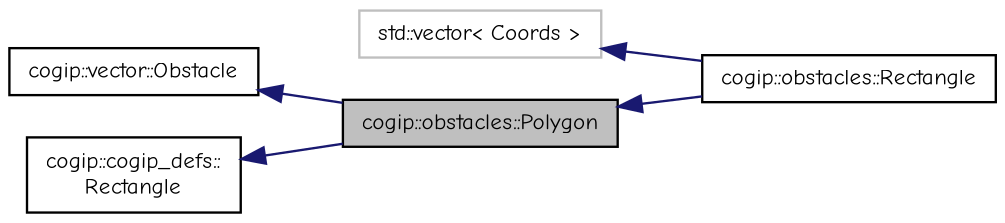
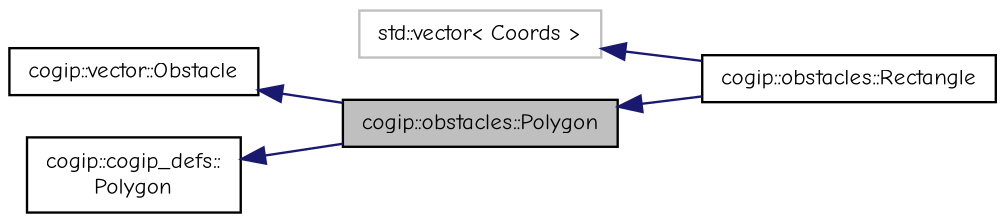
(134, 175) -> (134, 175)
